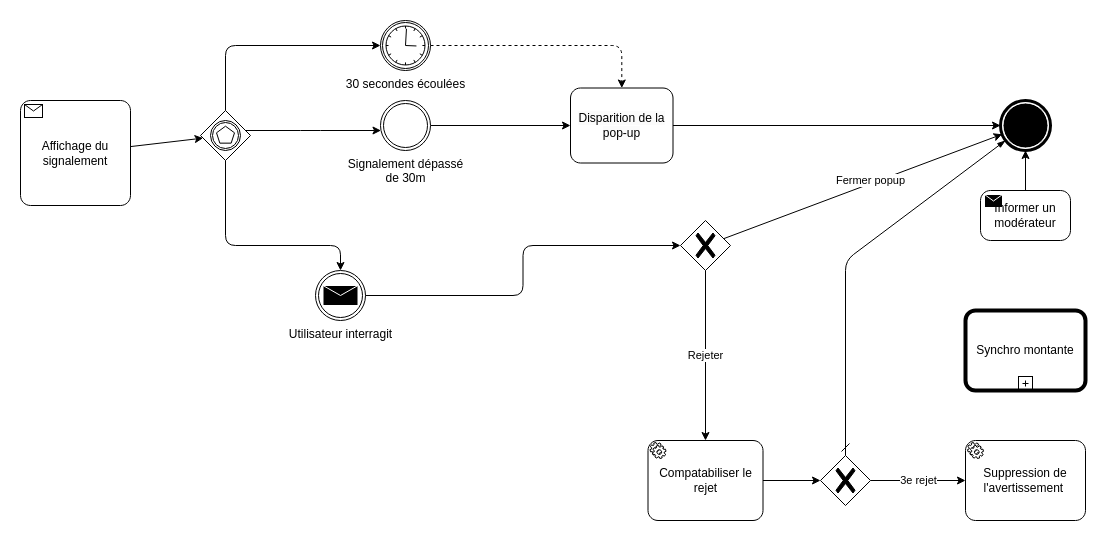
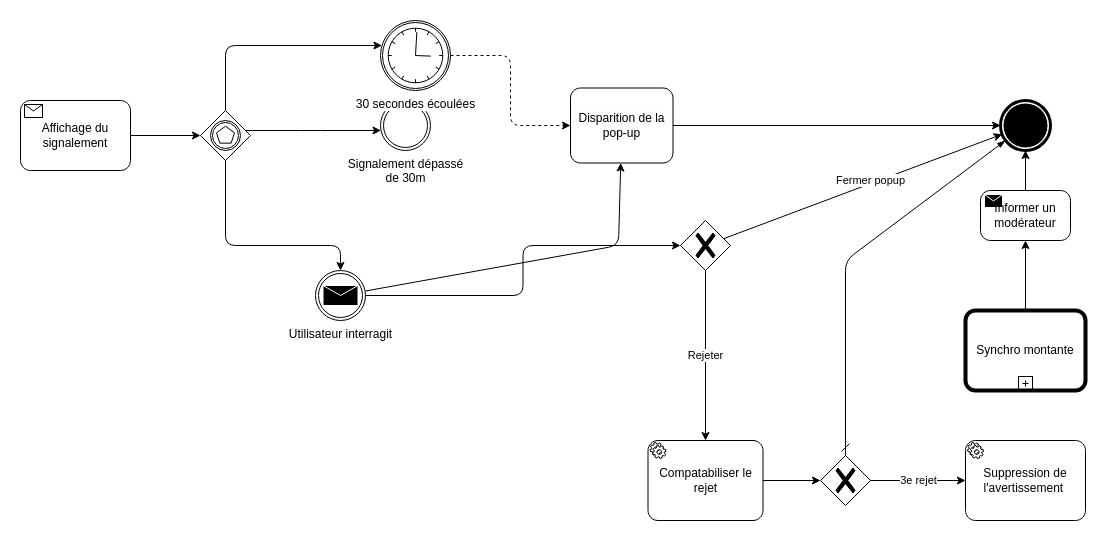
(406, 46) -> (416, 56)
(472, 126) -> none
(76, 153) -> (76, 136)
none -> (525, 262)
none -> (1026, 278)
